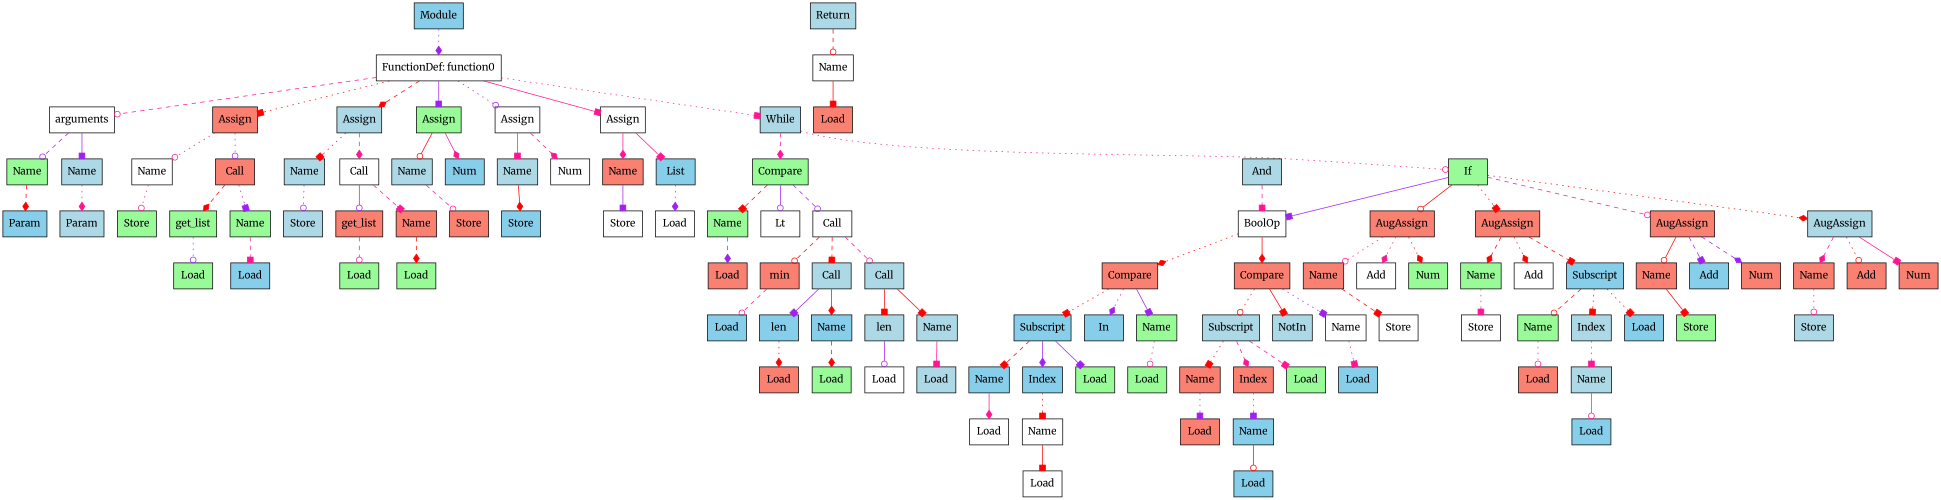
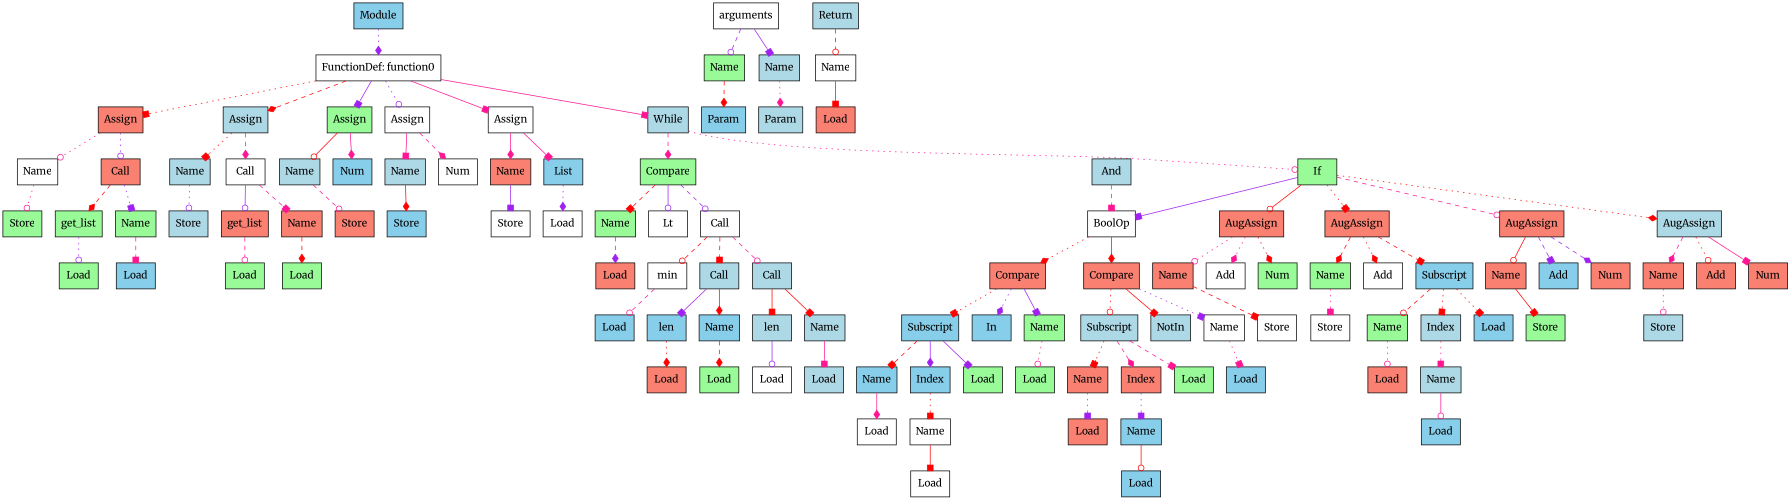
(248, 96) -> none
(627, 96) -> (541, 97)
(780, 276) -> (667, 276)
